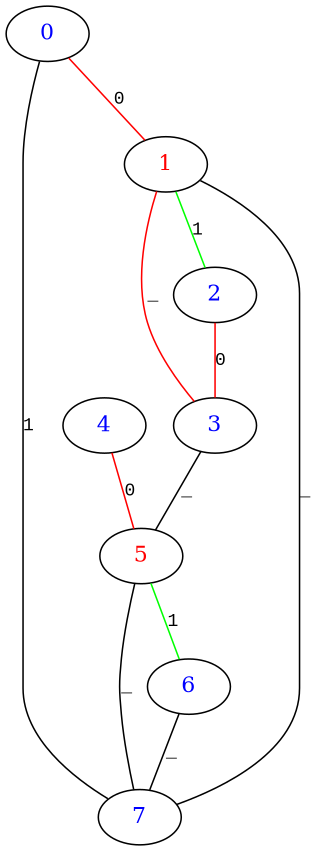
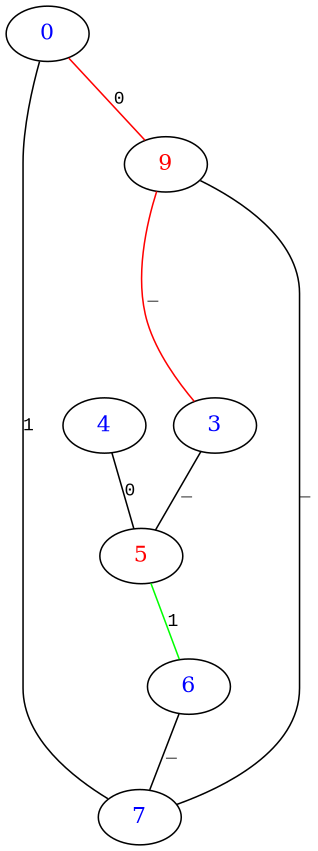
(166, 164) -> (166, 164)
(215, 295) -> none
(123, 491) -> (123, 491)
(120, 687) -> none
